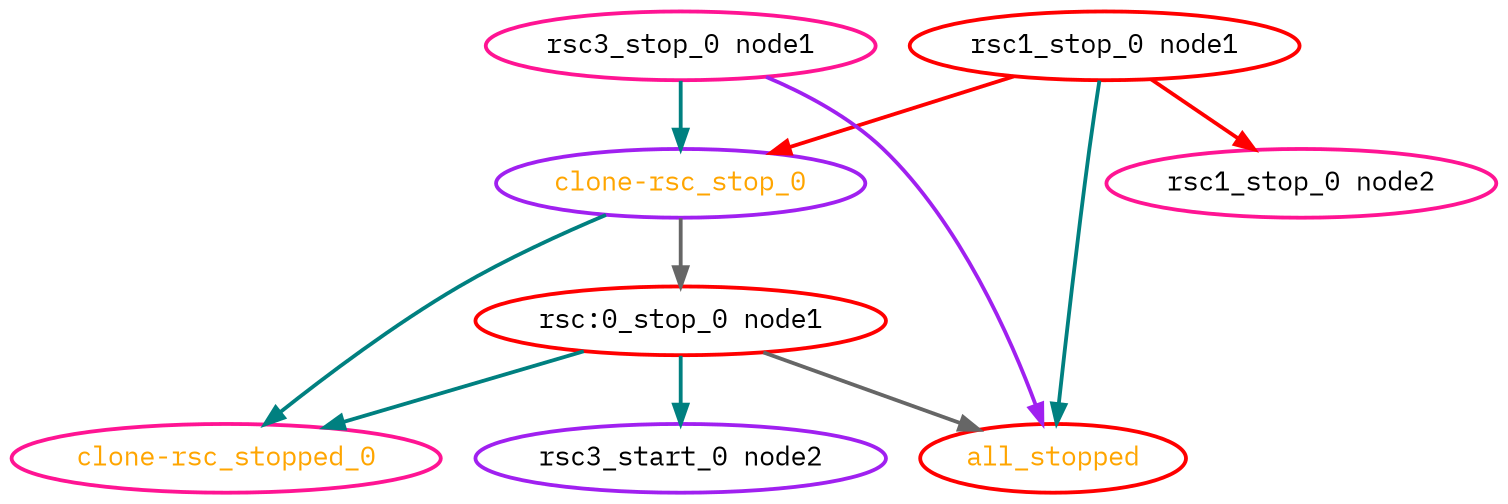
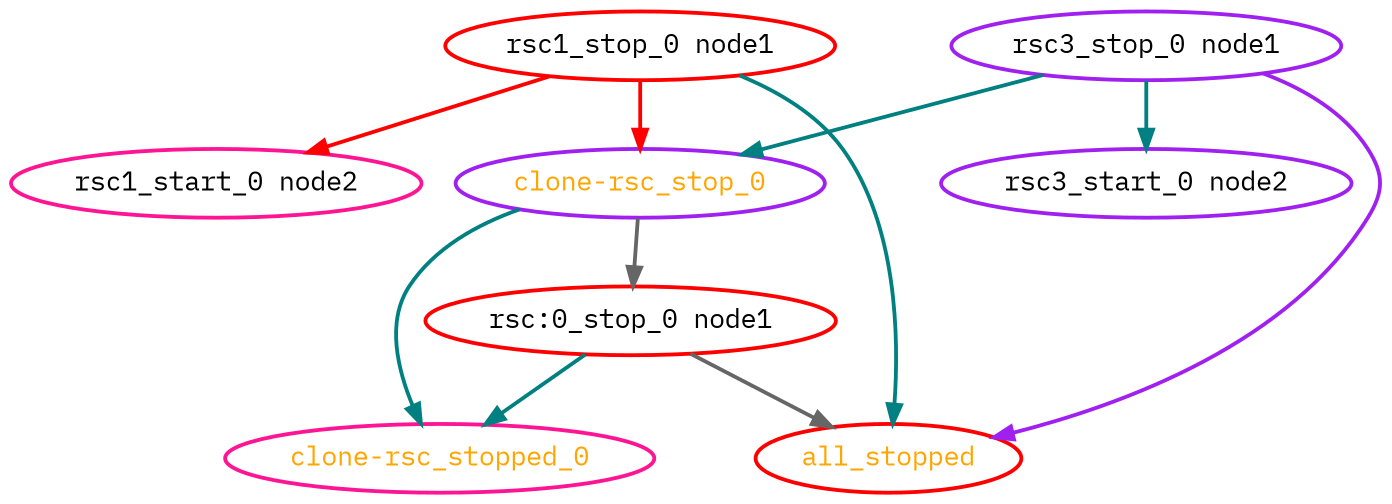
(681, 46) -> (1146, 46)
(1301, 183) -> (216, 183)
(681, 380) -> (1146, 105)
